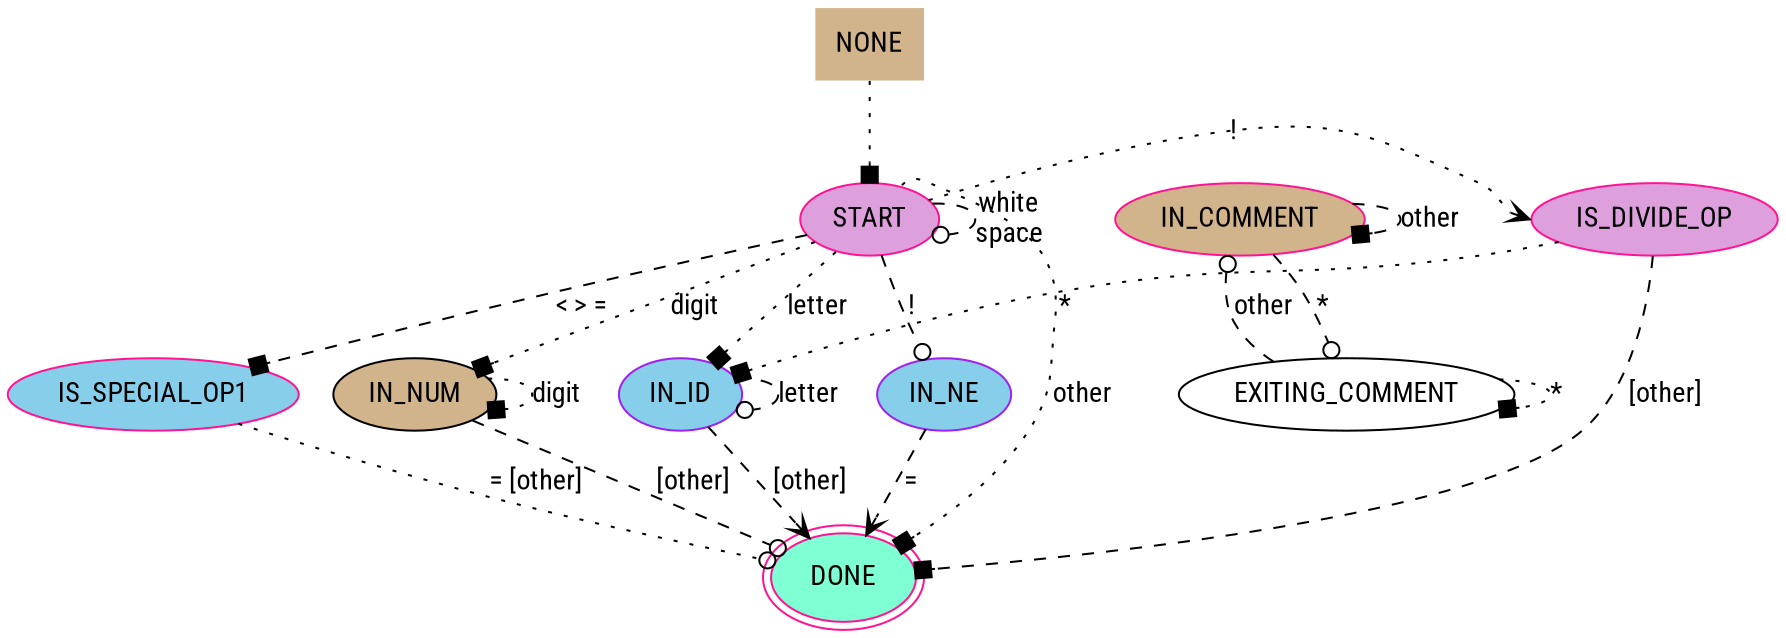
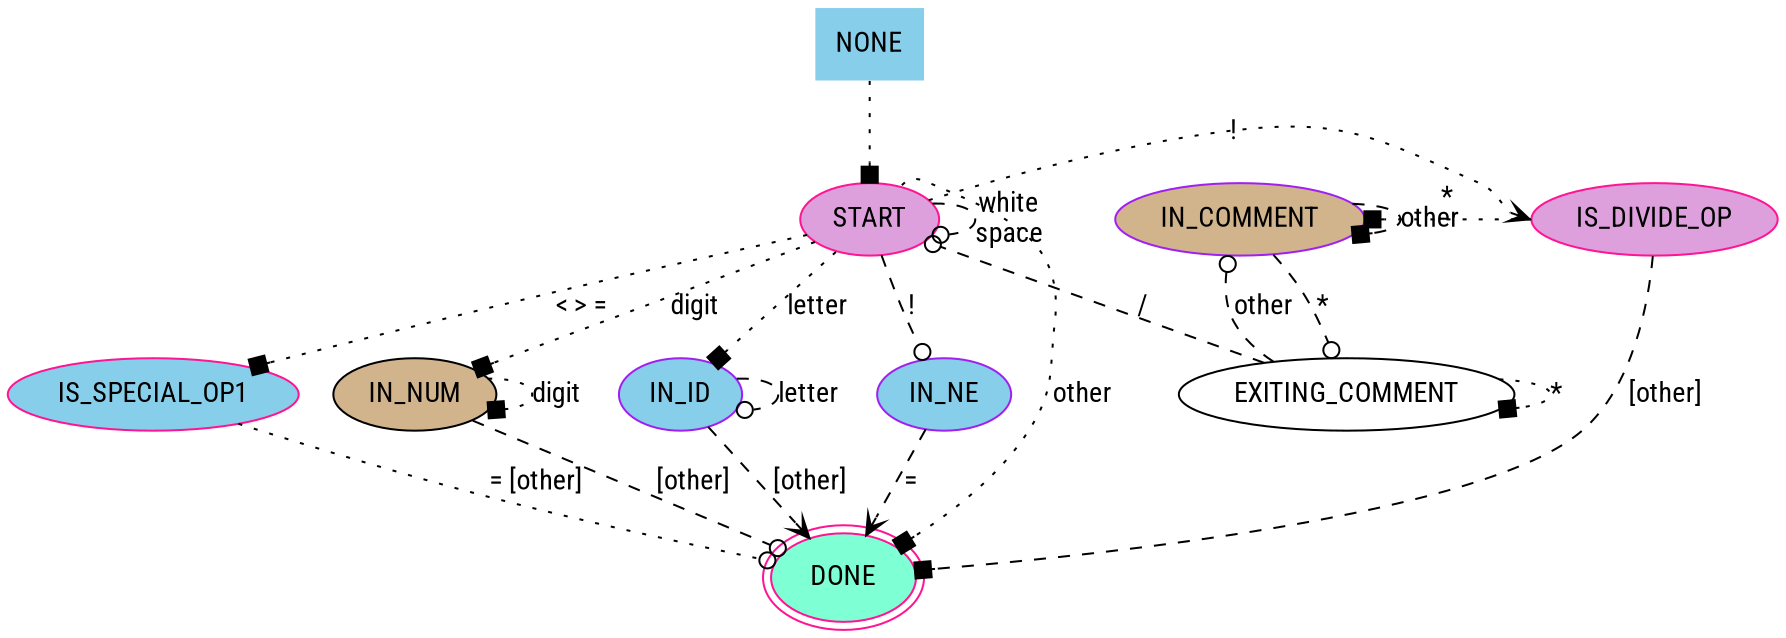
(870, 44) -> (870, 44)
(1240, 219) -> (1240, 219)
(1152, 279) -> (1458, 219)
(538, 296) -> (538, 296)
none -> (1103, 305)
